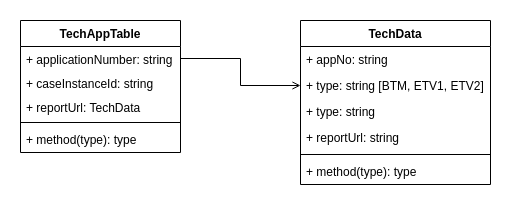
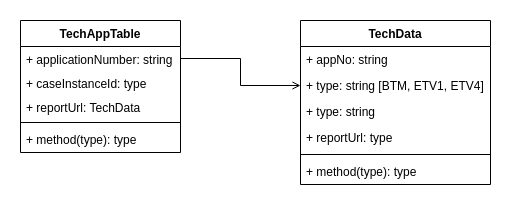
(104, 84) -> (98, 84)
(399, 86) -> (399, 86)
(362, 138) -> (357, 138)
